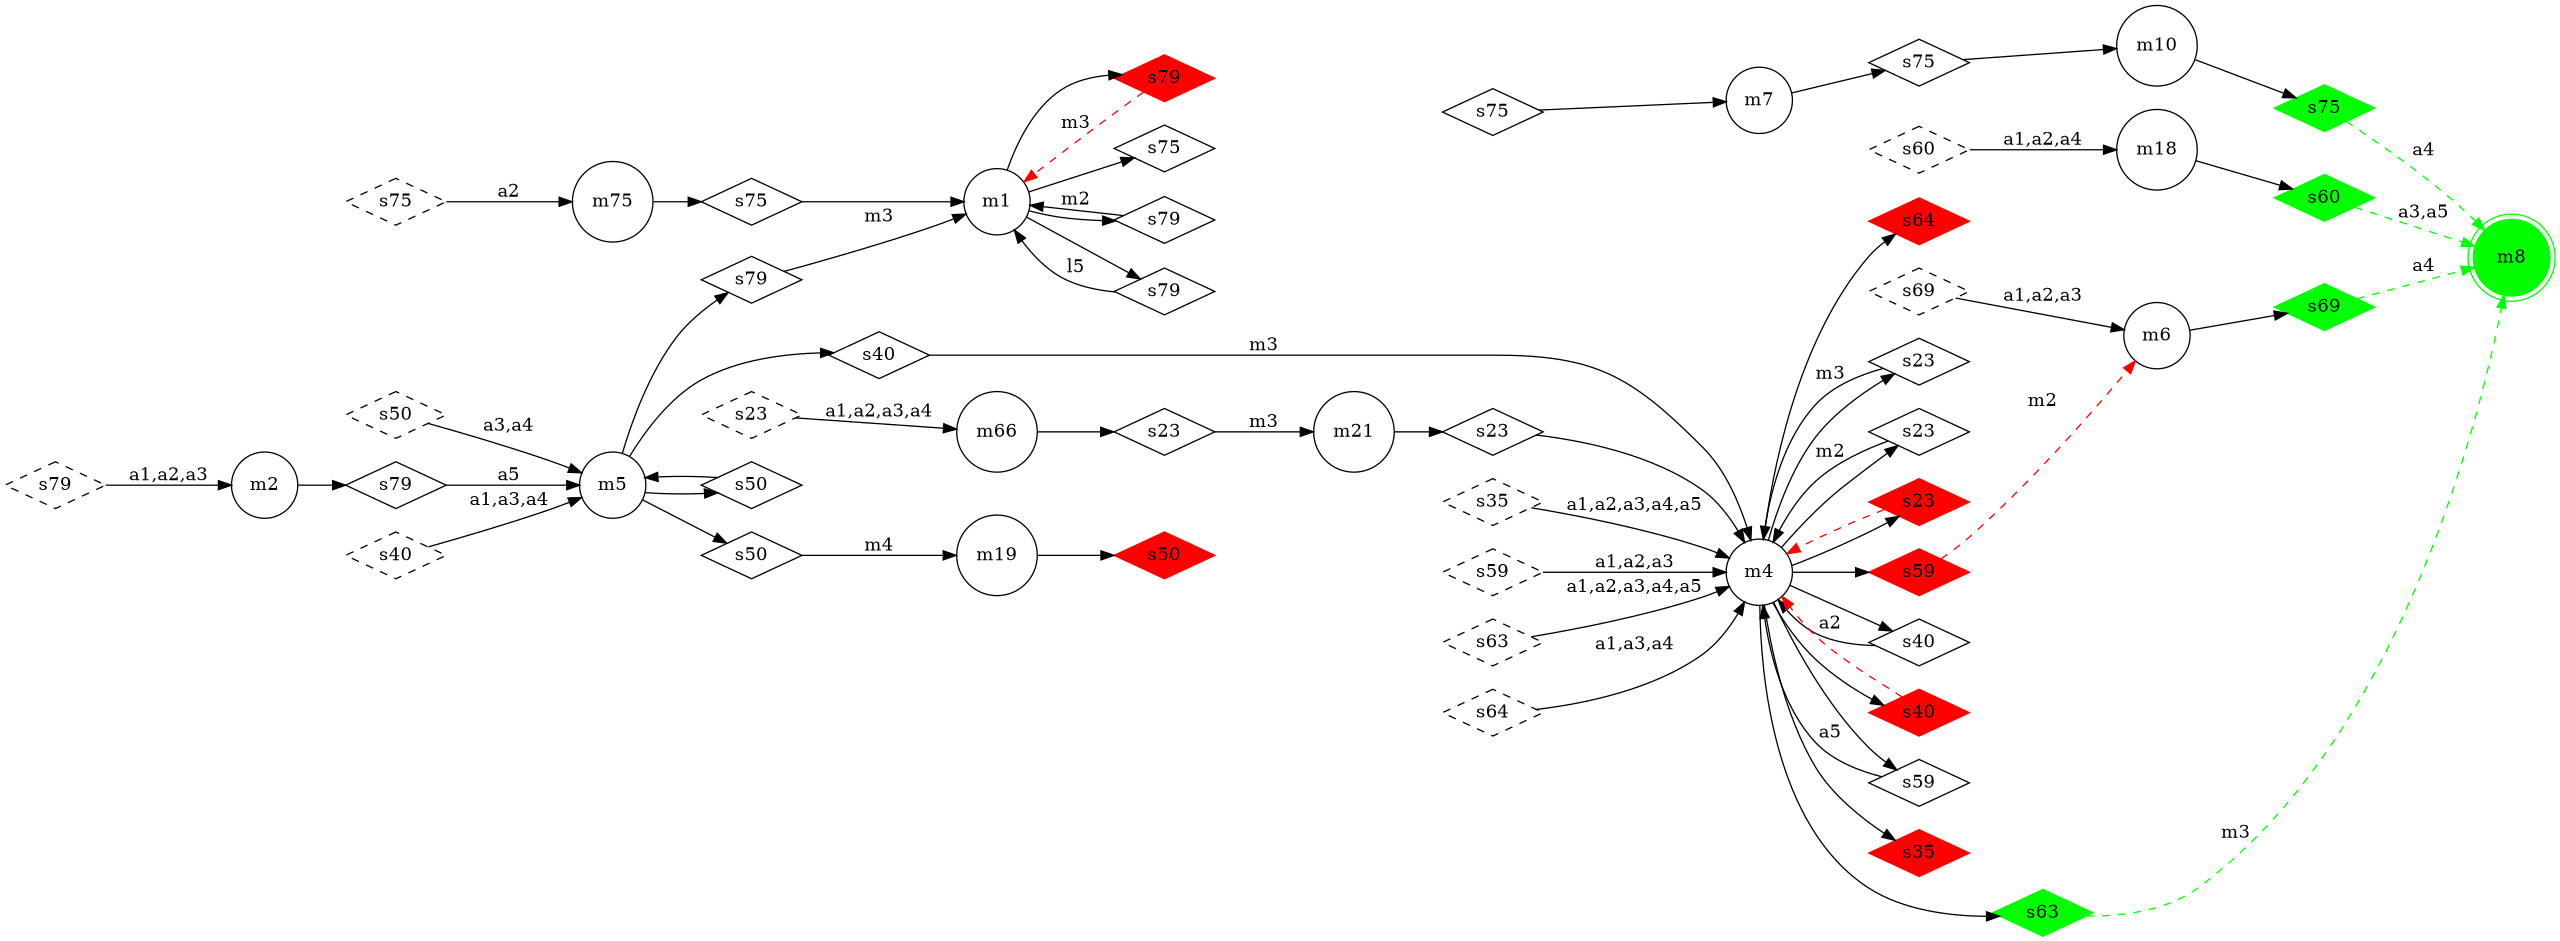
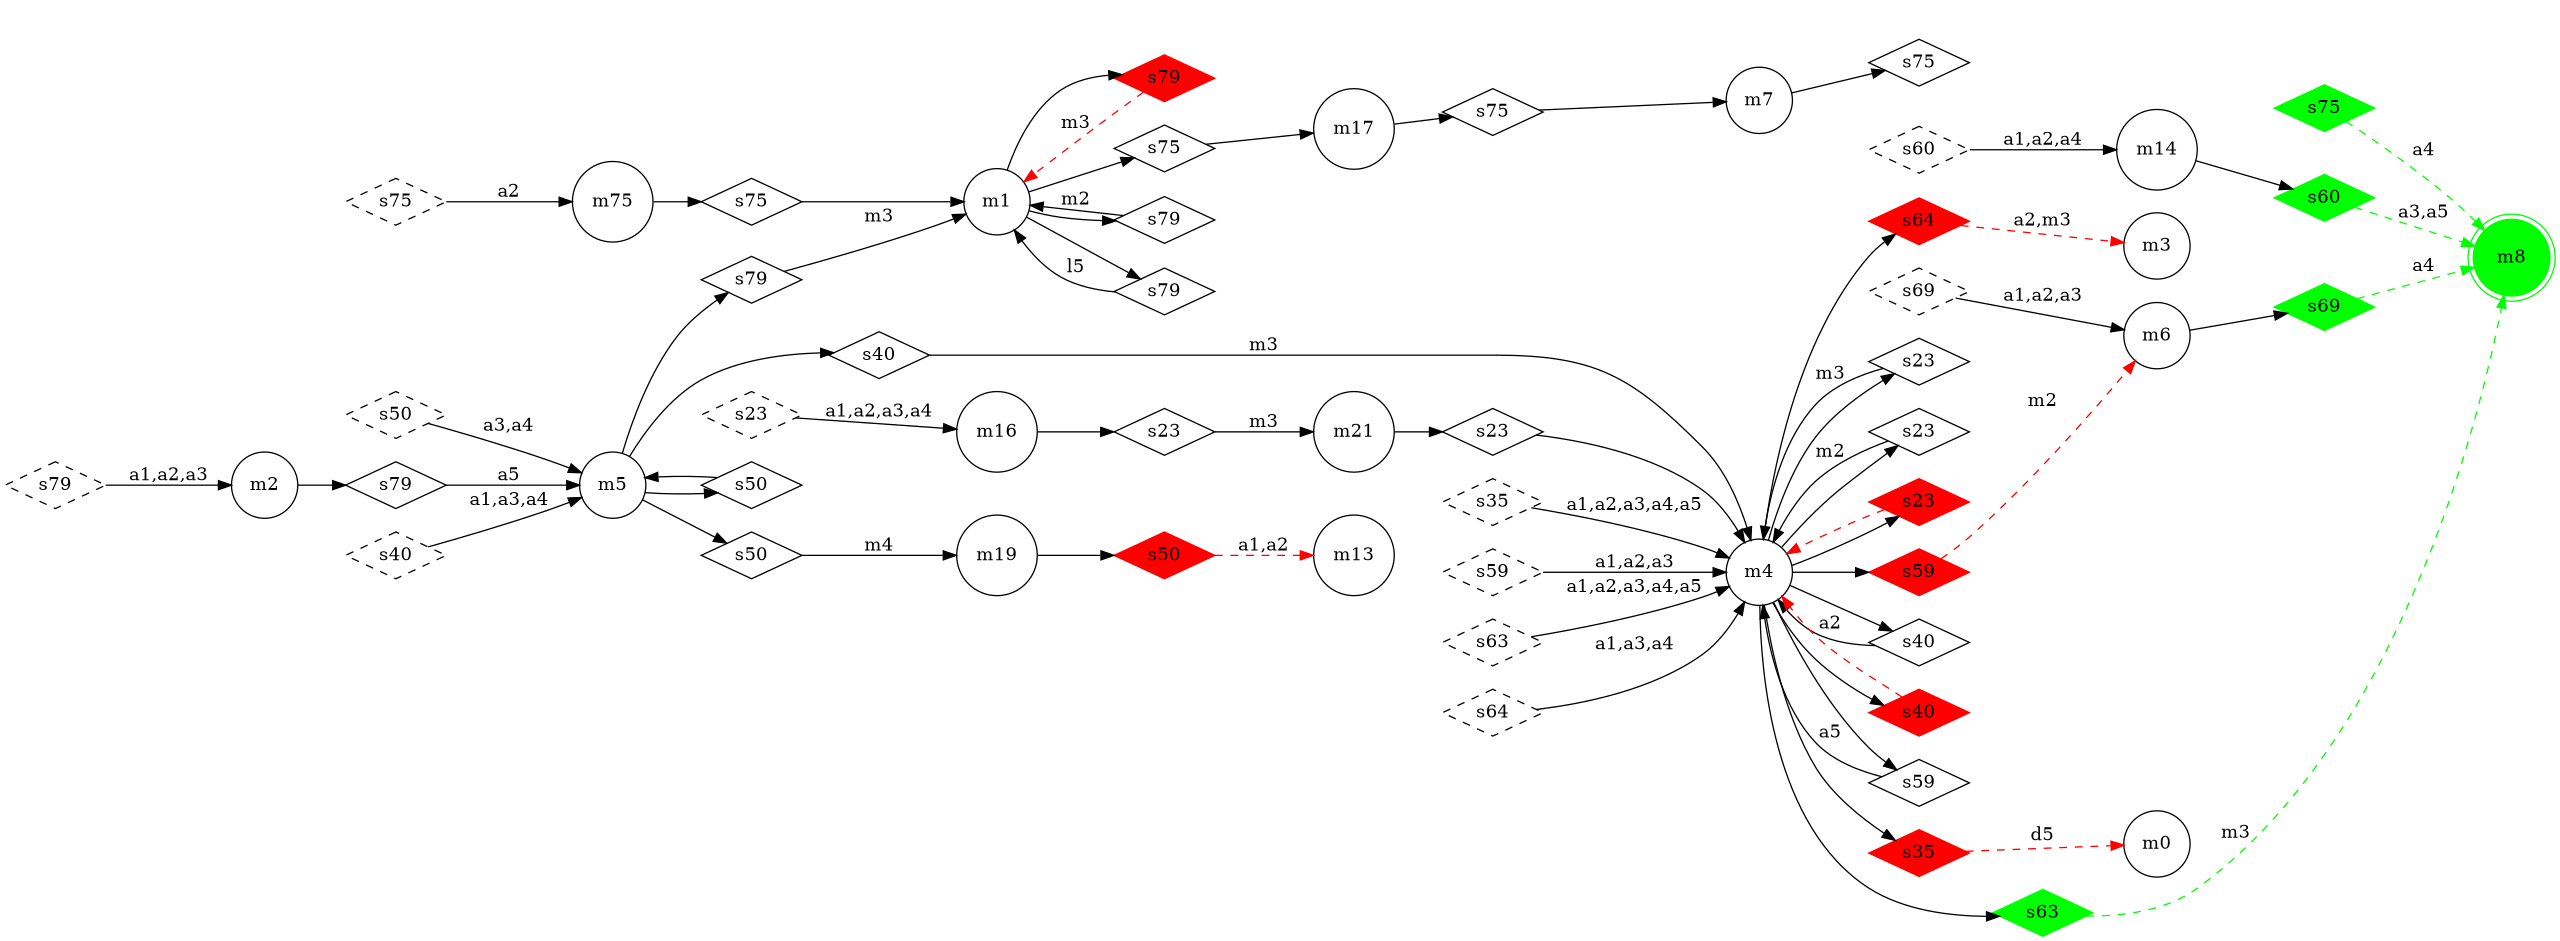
(2157, 46) -> none
none -> (1354, 129)
(2157, 150) -> (2157, 150)
none -> (2157, 246)
(997, 432) -> (997, 432)
none -> (1354, 555)
none -> (2157, 844)
